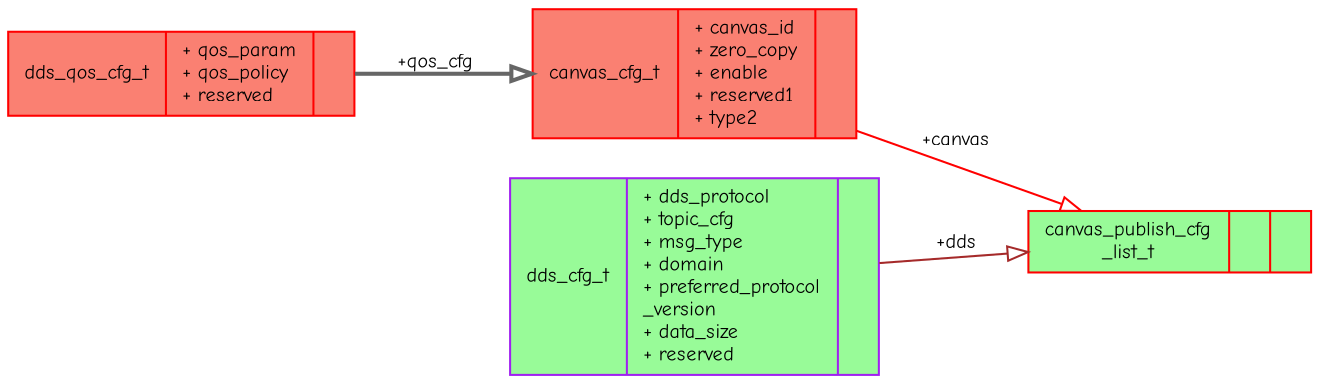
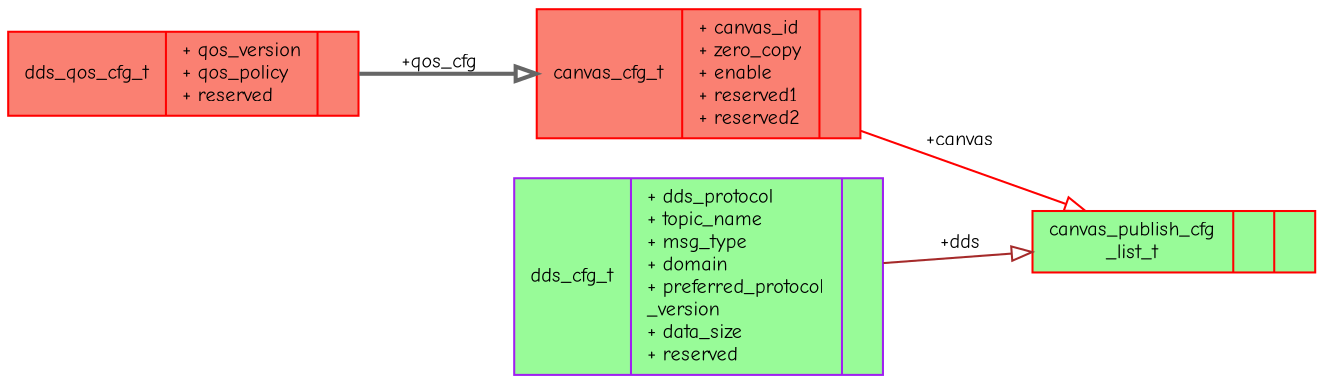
(240, 50) -> (242, 50)
(726, 118) -> (750, 118)
(689, 219) -> (706, 219)
